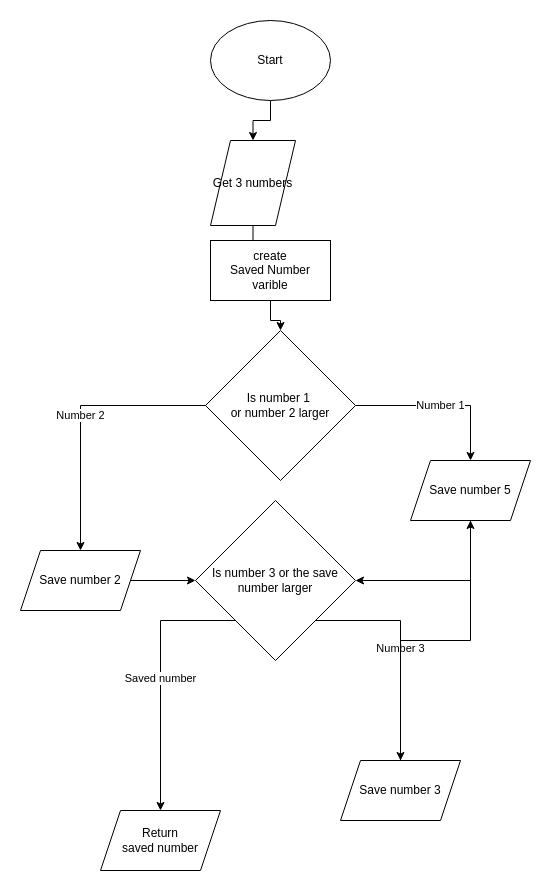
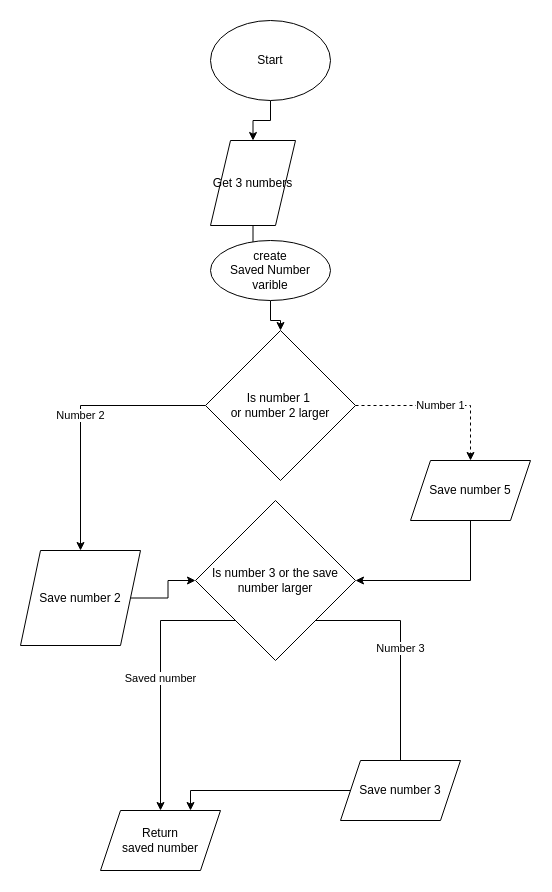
(271, 271) -> (271, 271)
(386, 406) -> (386, 406)
(81, 581) -> (81, 598)
(401, 638) -> (401, 638)
(465, 641) -> (265, 791)
